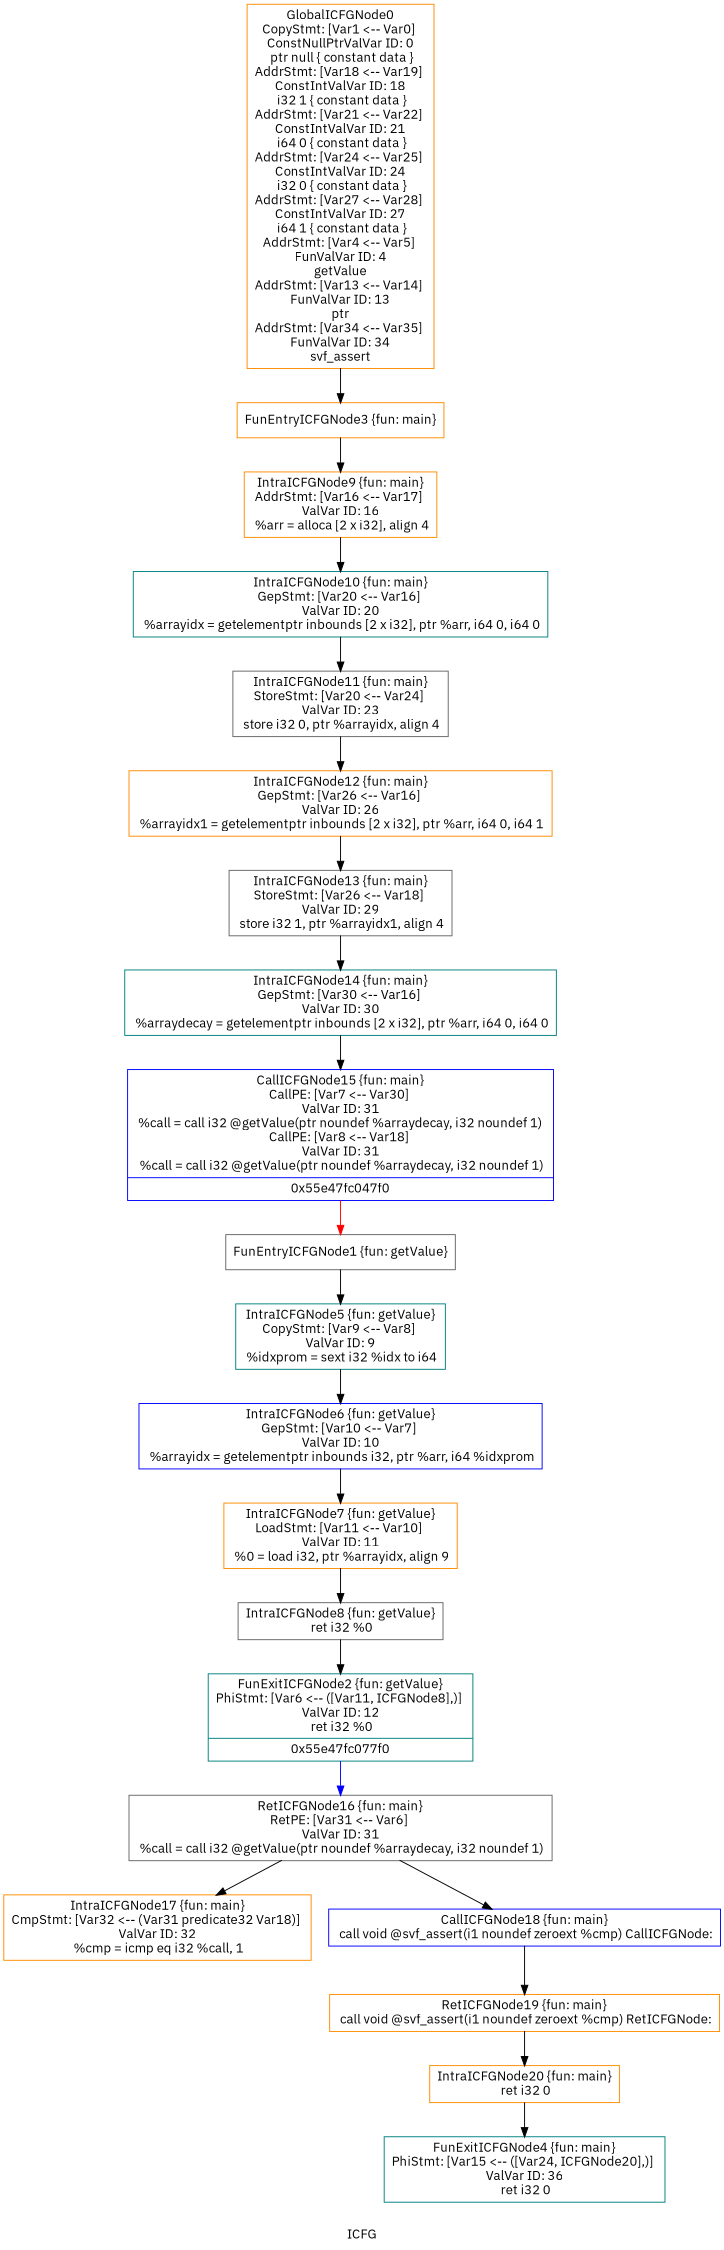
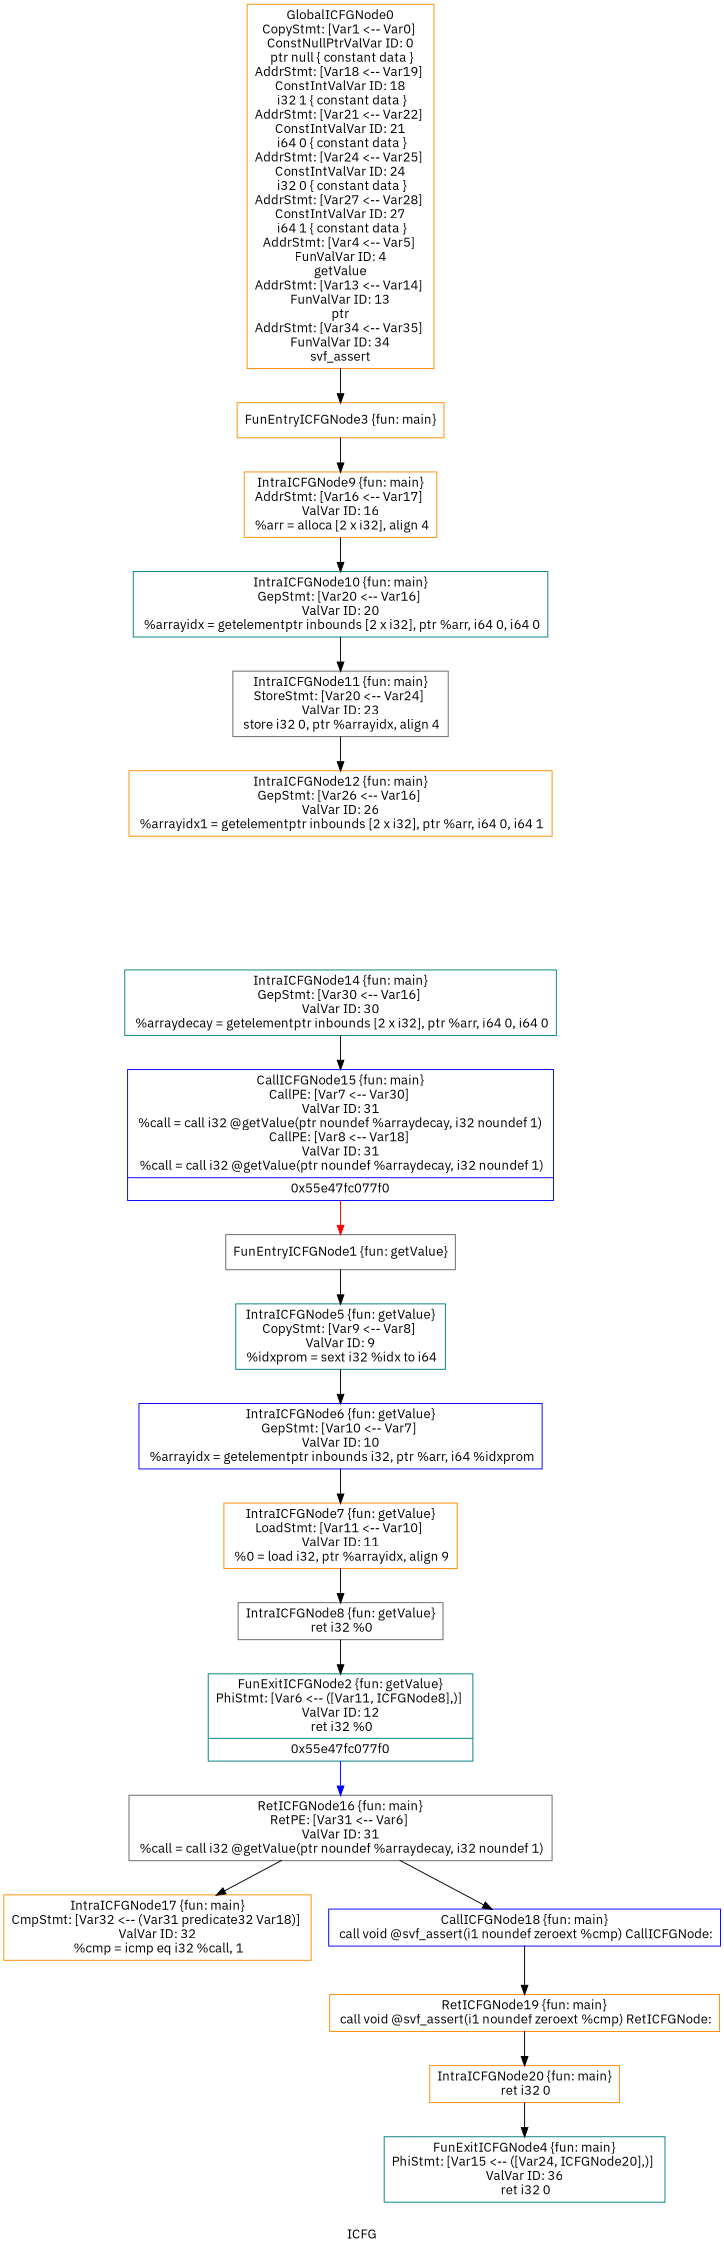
(341, 903) -> none
(341, 1189) -> (341, 1189)
